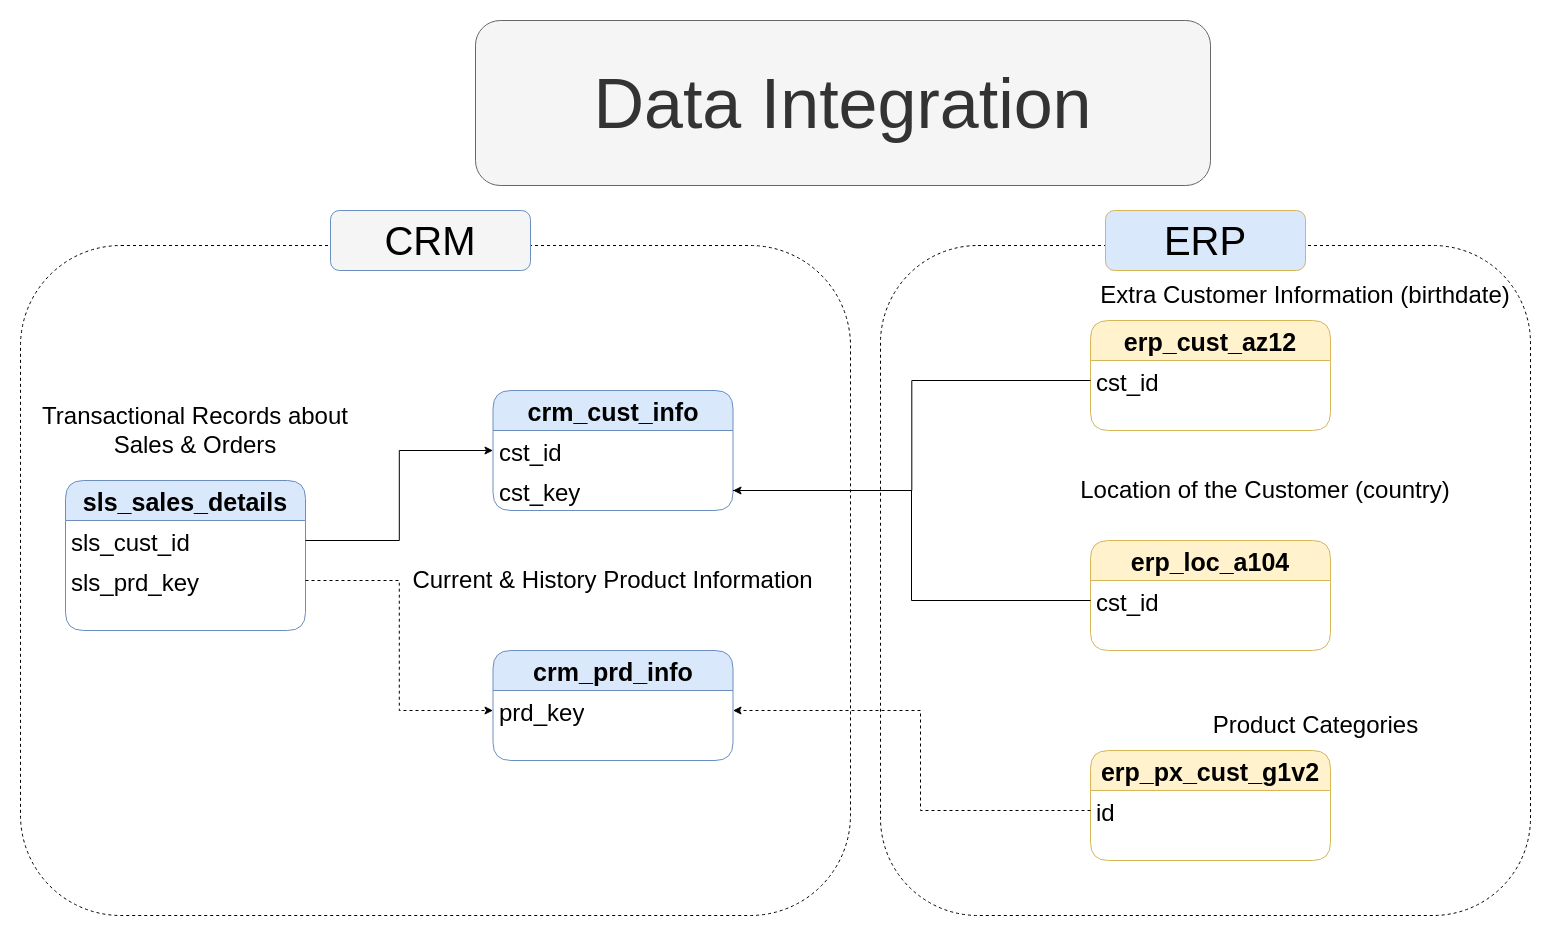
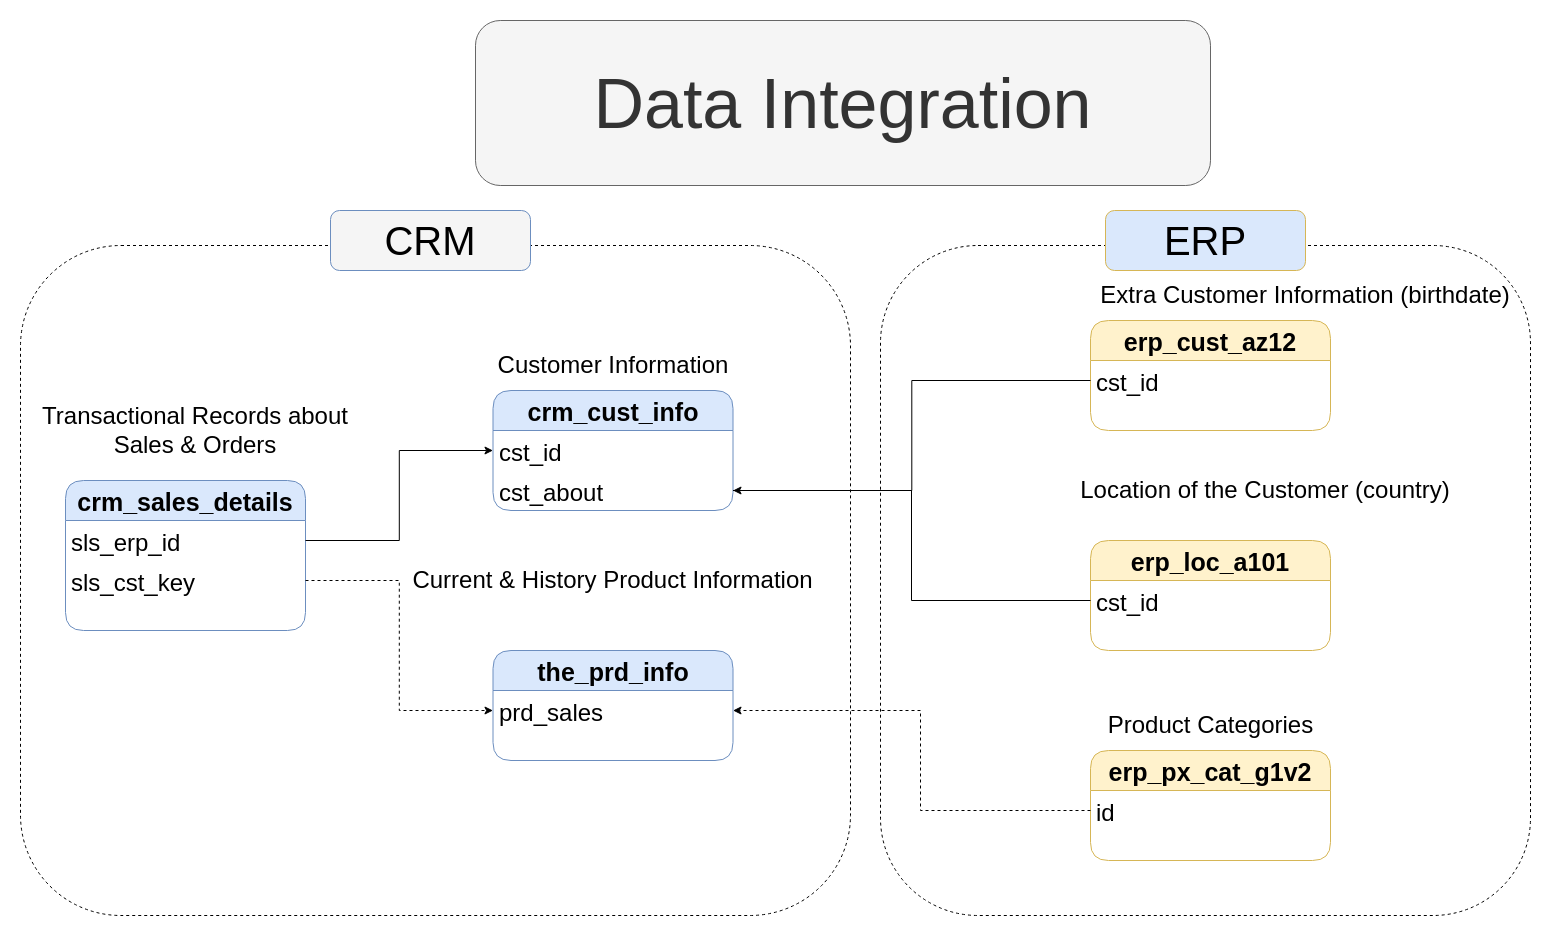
none -> (613, 366)
(558, 491) -> (575, 491)
(186, 501) -> (186, 501)
(156, 541) -> (148, 541)
(1211, 561) -> (1211, 561)
(160, 581) -> (160, 581)
(614, 671) -> (614, 671)
(558, 711) -> (571, 711)
(1316, 726) -> (1211, 726)
(1211, 771) -> (1211, 771)
